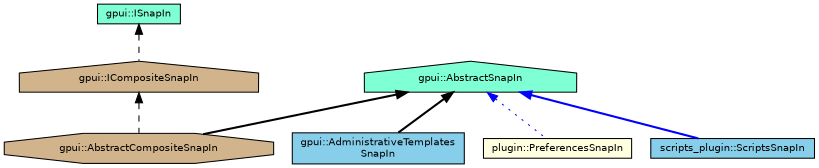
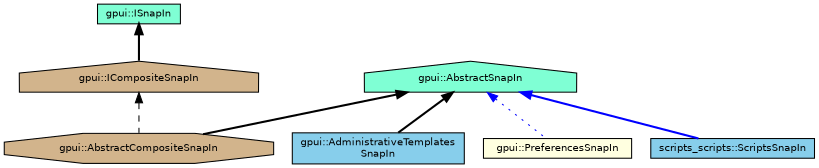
(139, 47) -> (139, 47)
(558, 148) -> (558, 148)
(733, 148) -> (733, 148)
